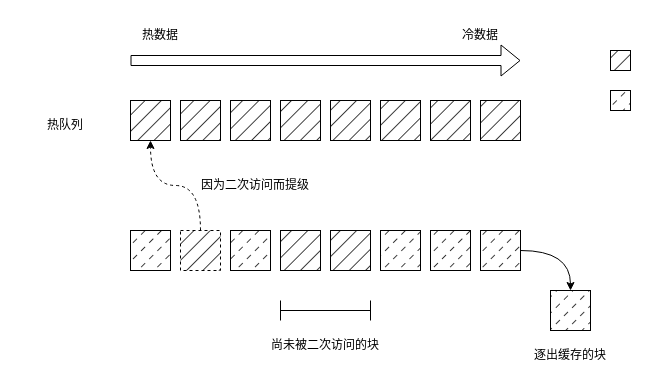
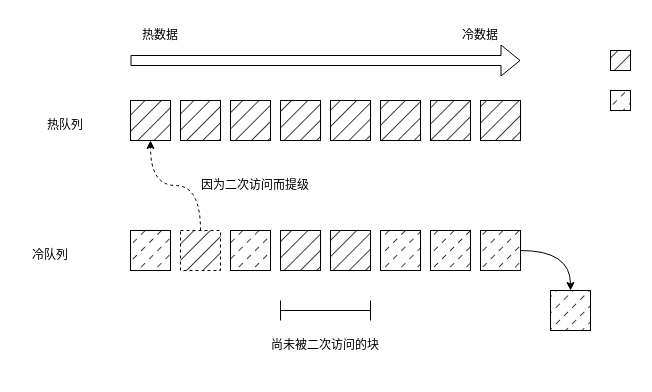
none -> (51, 256)
(571, 356) -> none
